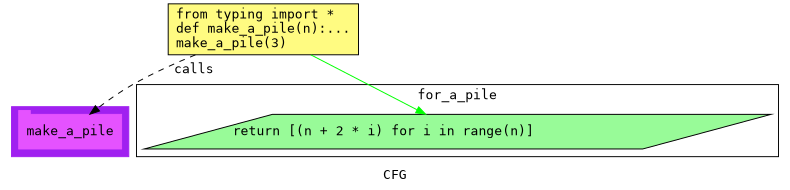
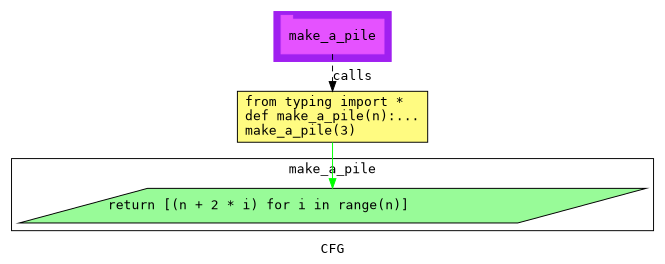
(145, 78) -> (333, 68)
(457, 96) -> (333, 170)
